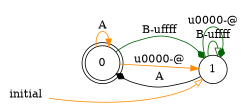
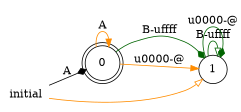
(163, 87) -> (63, 79)
